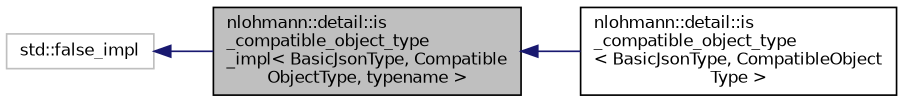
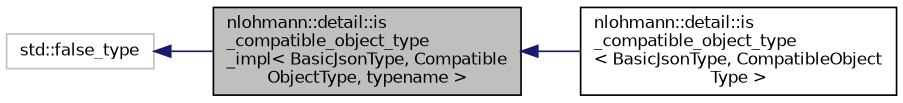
(80, 51) -> (80, 51)
